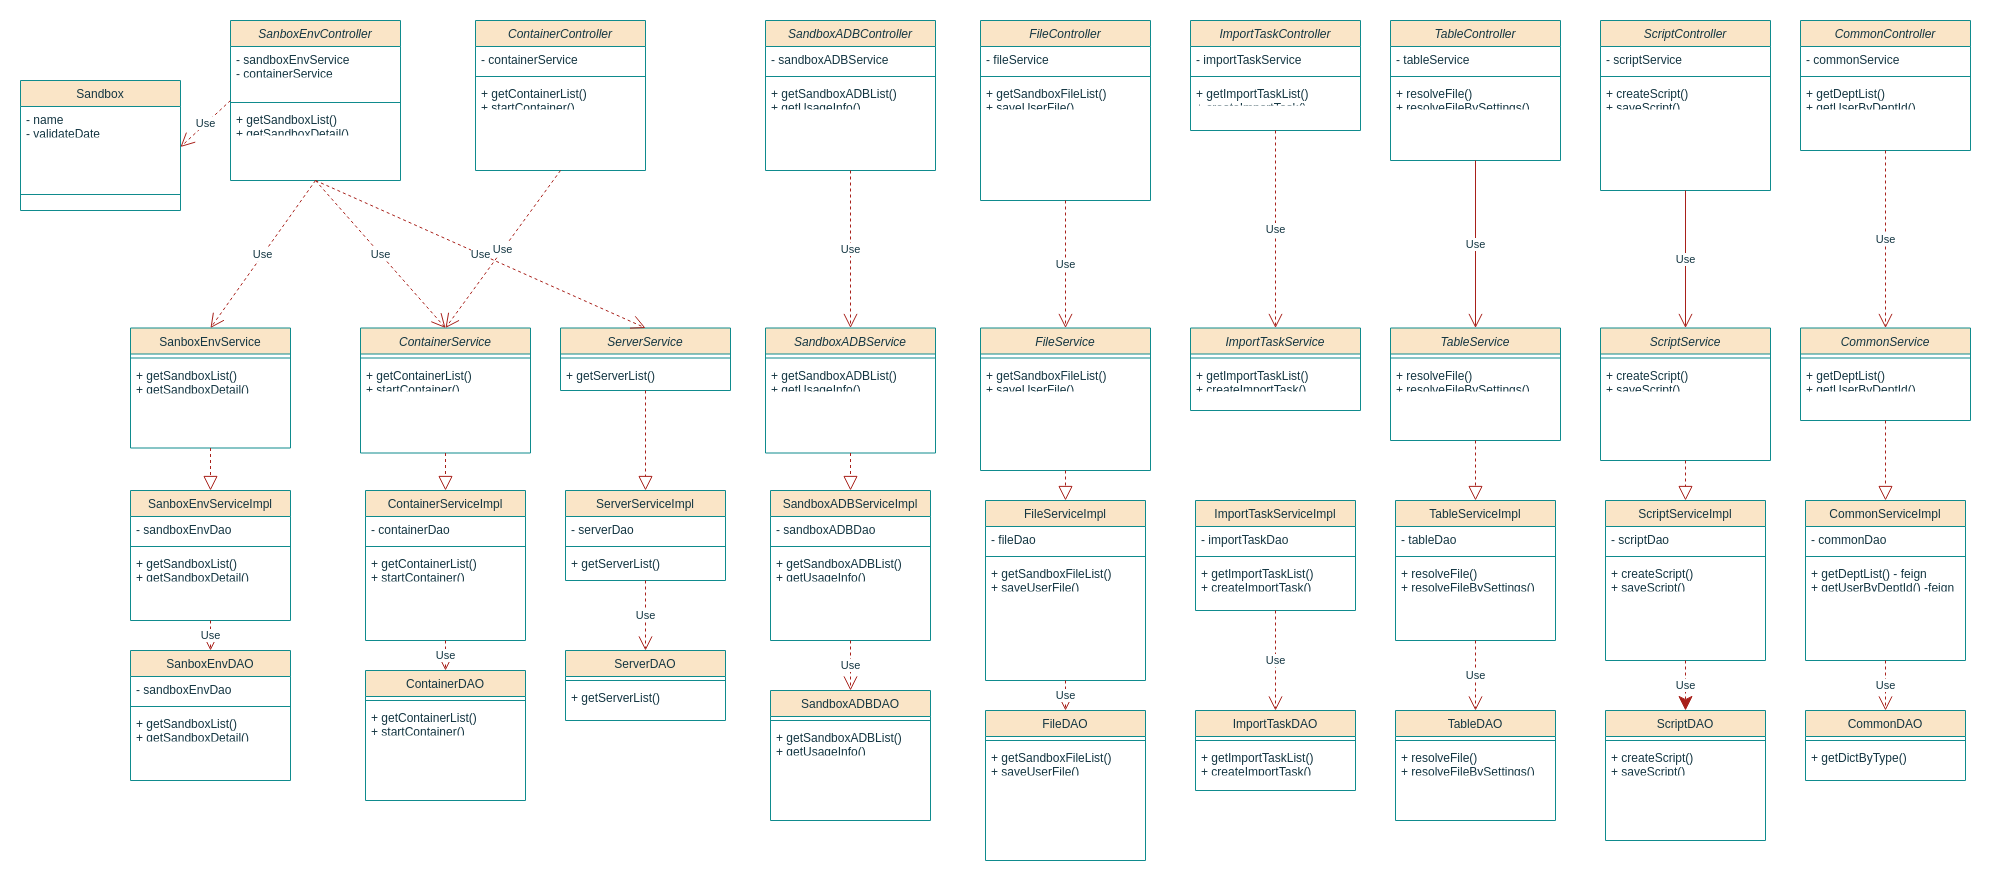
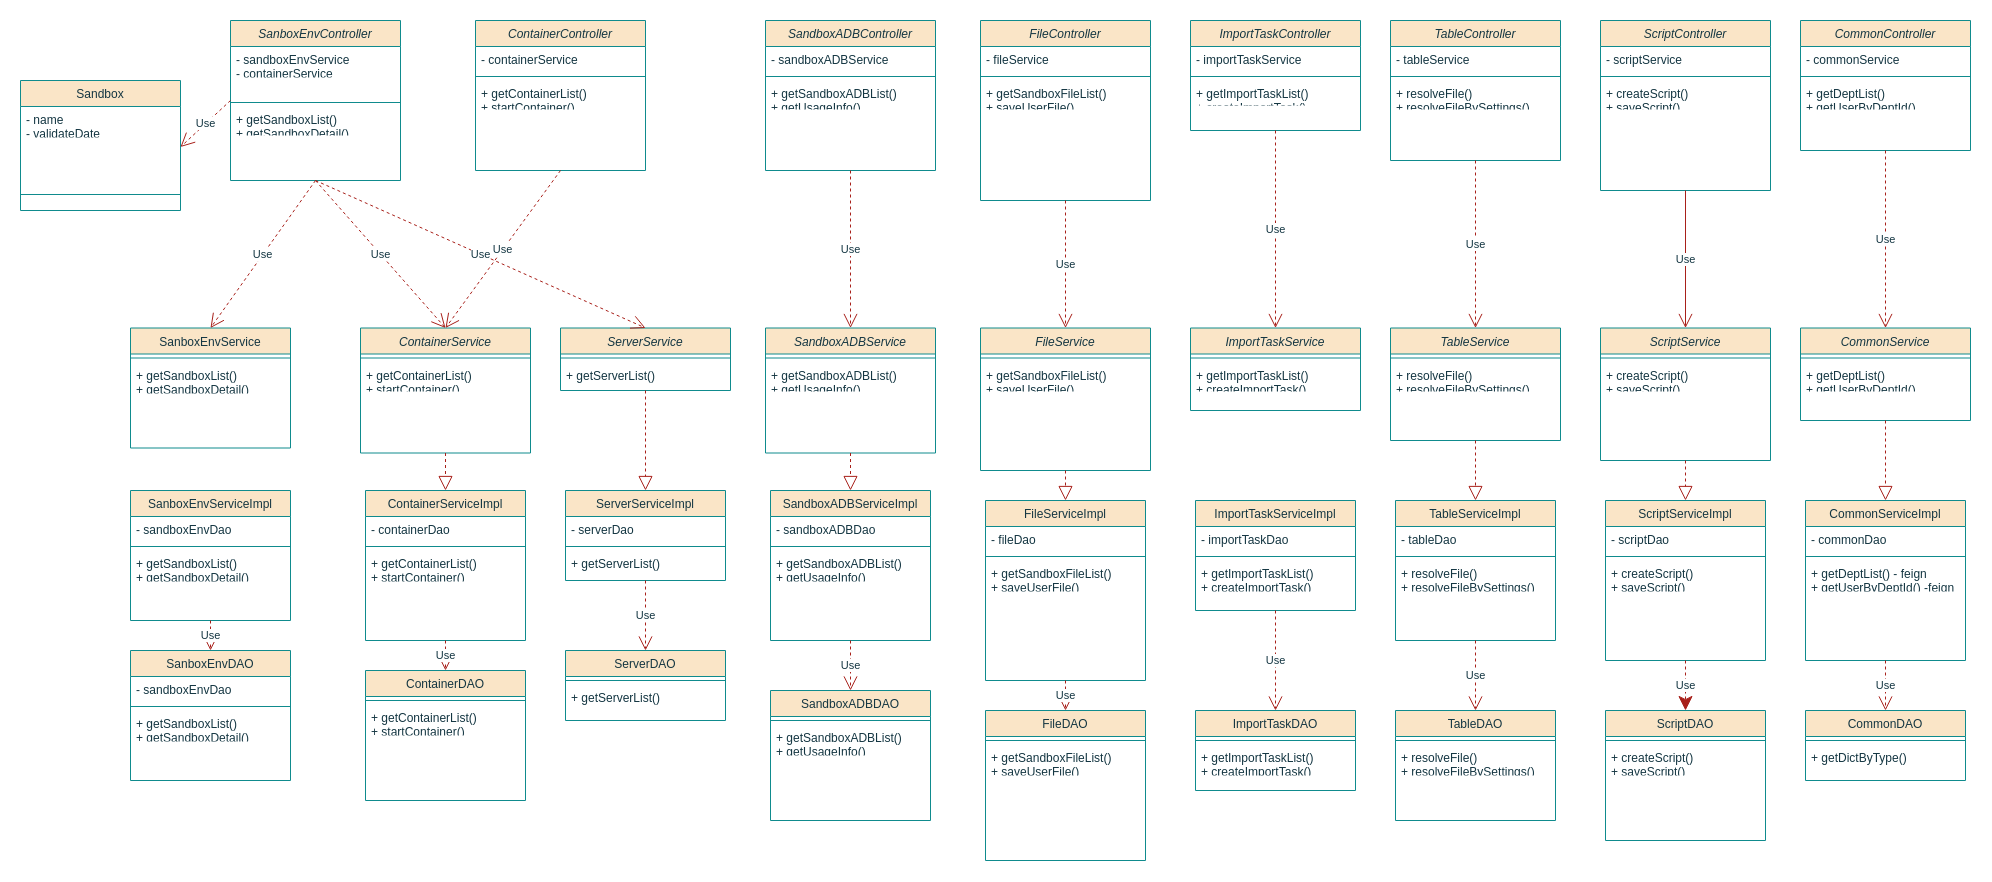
(1476, 200) -> (1476, 200)
(211, 463) -> none
